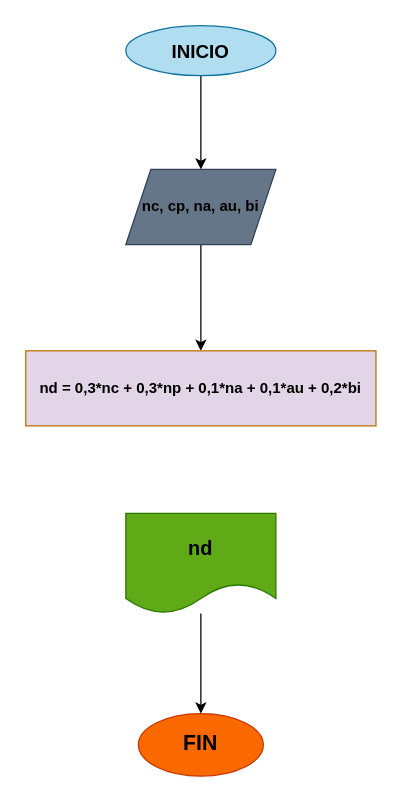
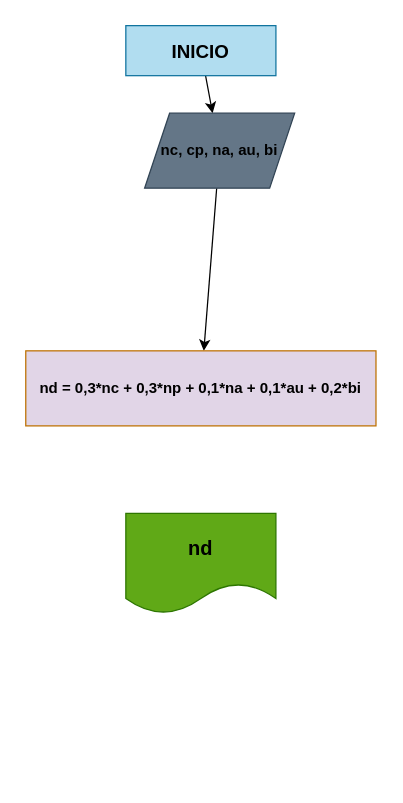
(201, 51) -> (201, 51)
(201, 207) -> (219, 151)
(201, 659) -> none
(201, 744) -> none
